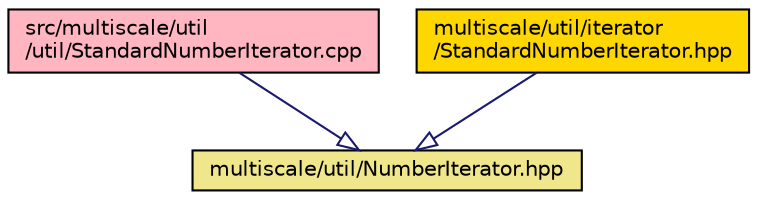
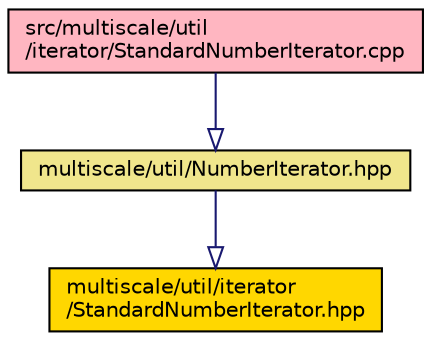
(194, 41) -> (216, 41)
(485, 106) -> (216, 219)
